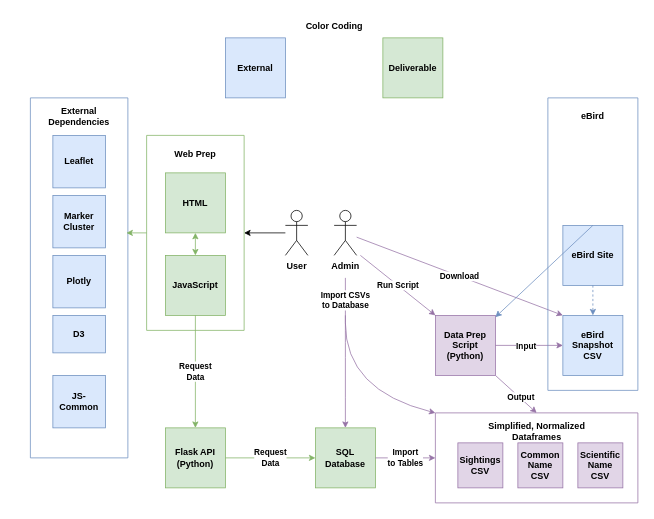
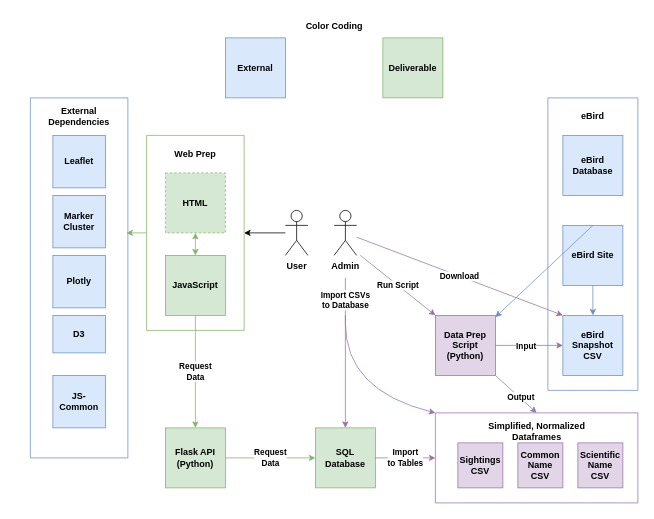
none -> (593, 165)
(195, 203) -> (195, 203)
(593, 297) -> (593, 297)
